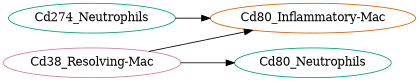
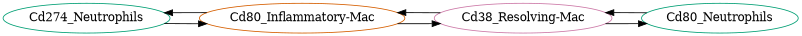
none -> (190, 13)
none -> (630, 13)
none -> (415, 24)
